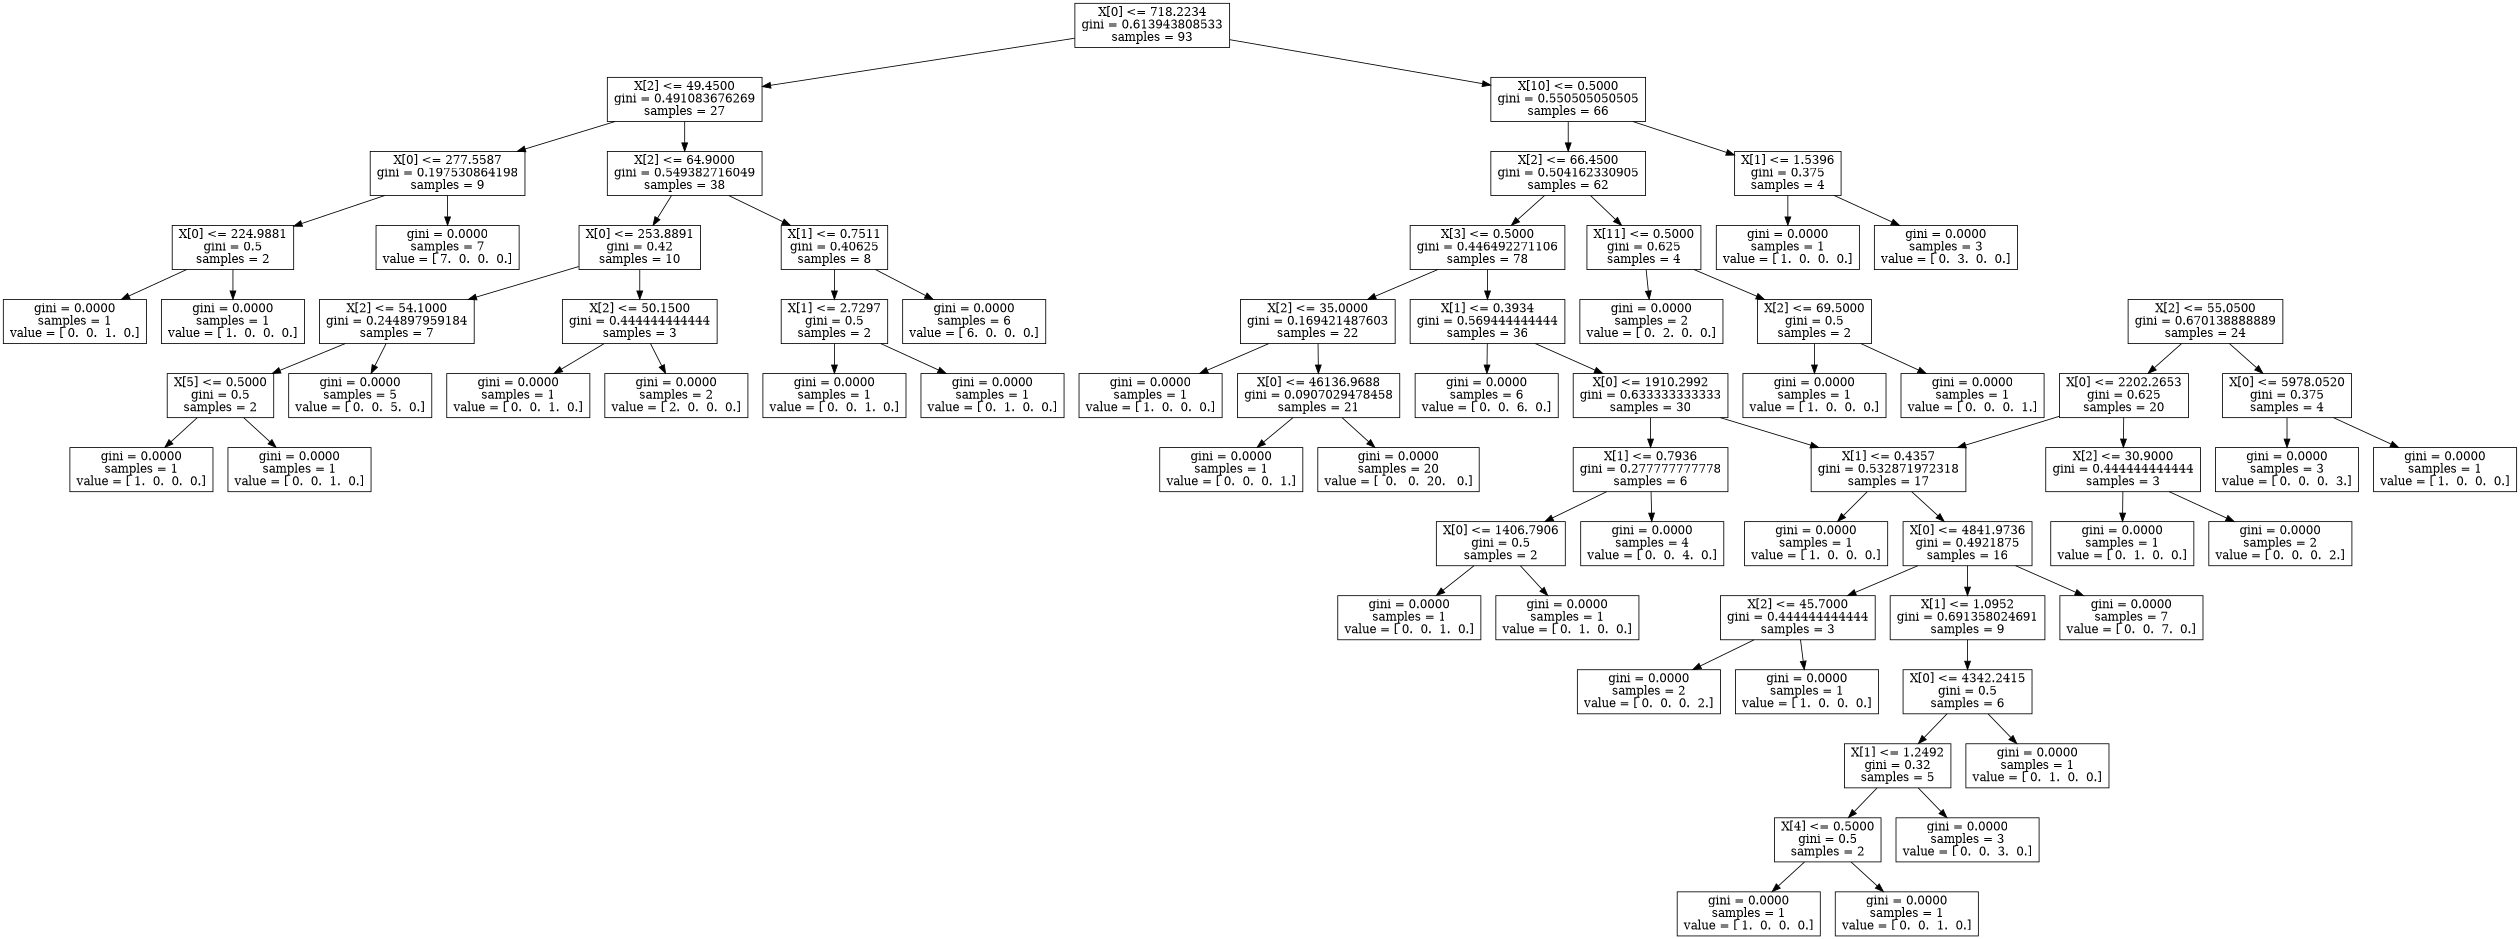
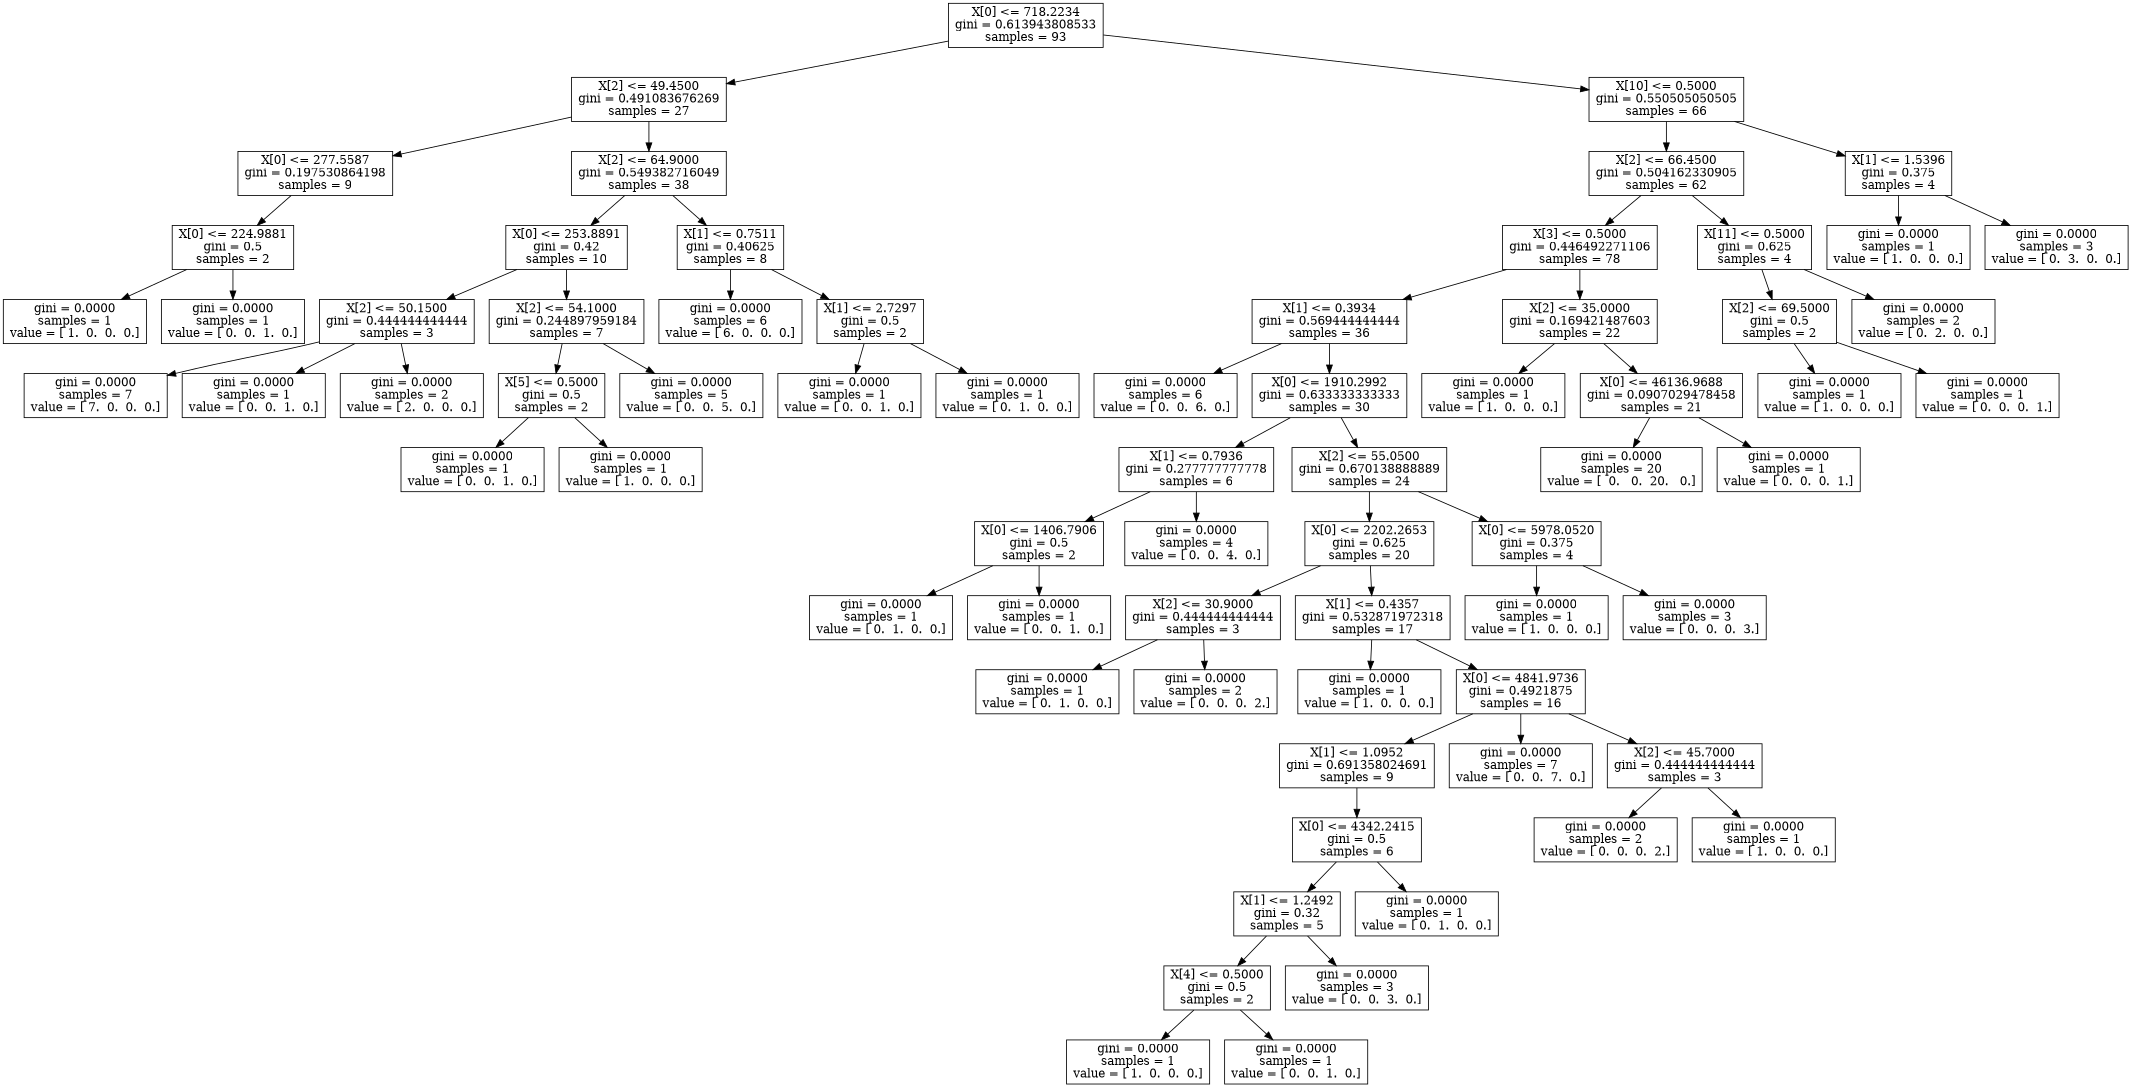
(448, 206) -> (247, 358)
(1766, 431) -> (1347, 429)
